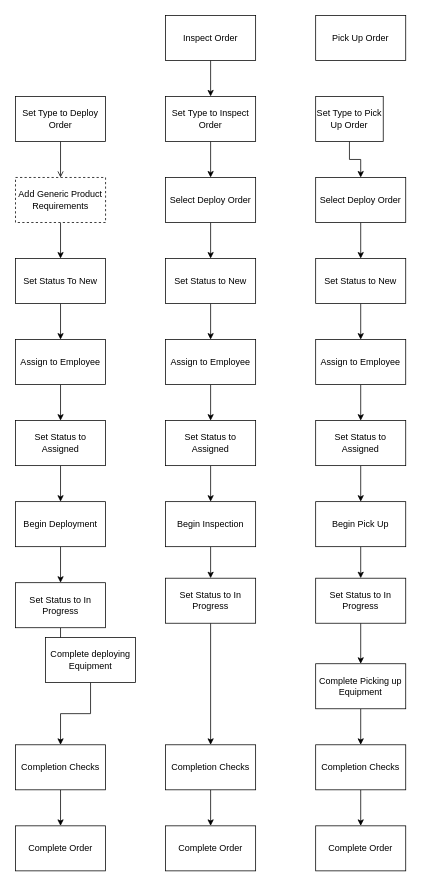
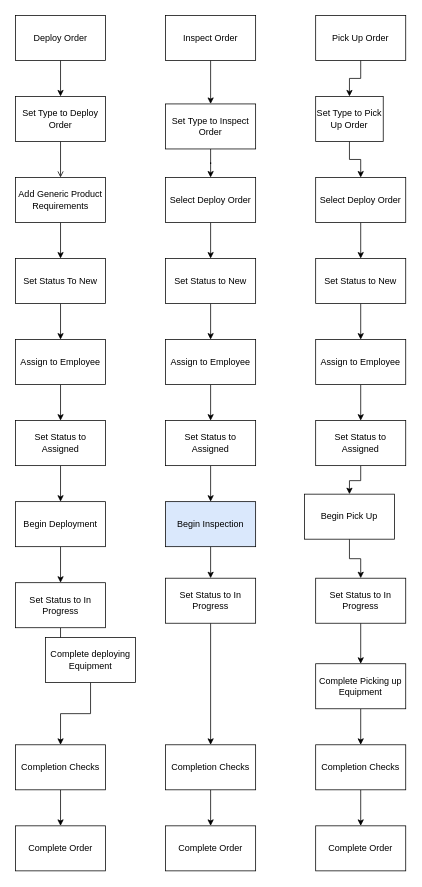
none -> (60, 38)
none -> (60, 75)
none -> (357, 78)
(210, 119) -> (210, 126)
(60, 200) -> (60, 200)
(210, 524) -> (210, 524)
(360, 524) -> (349, 516)
